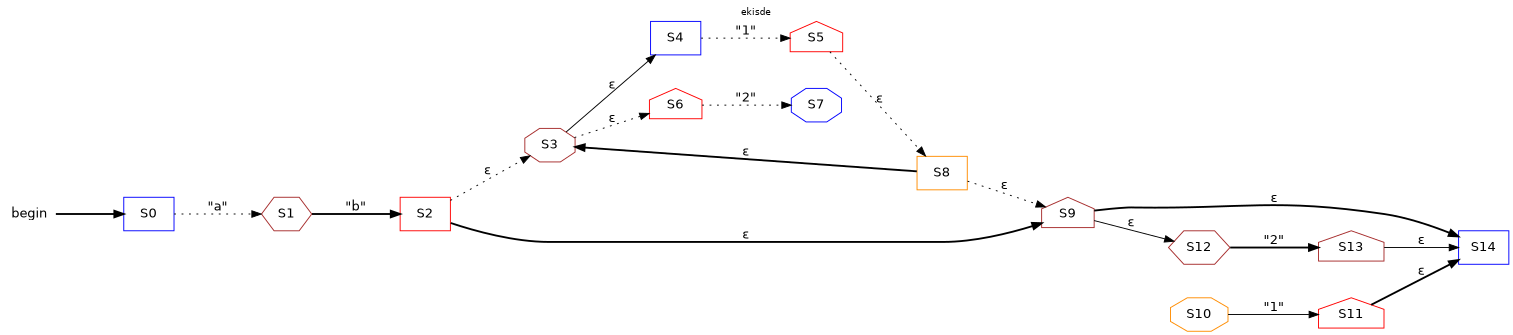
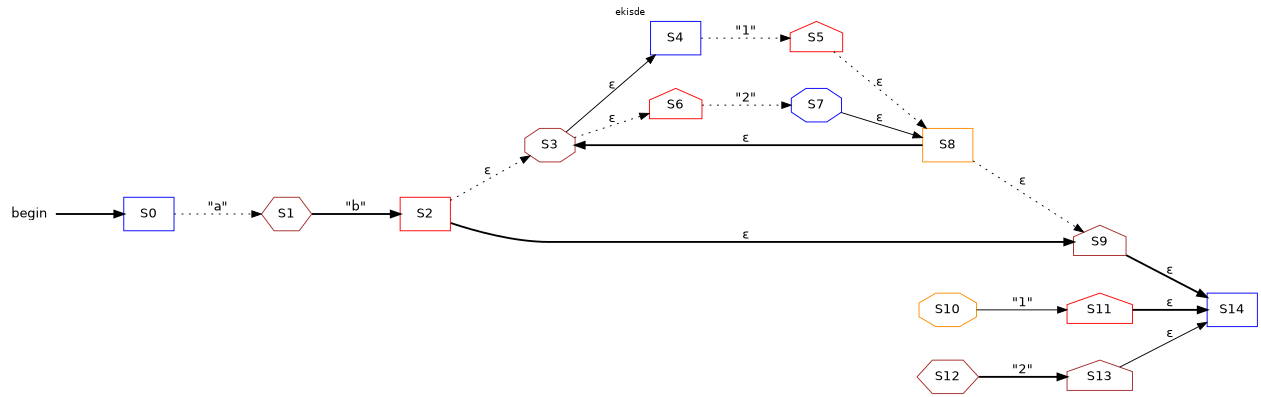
none -> (877, 124)
(1130, 230) -> none
